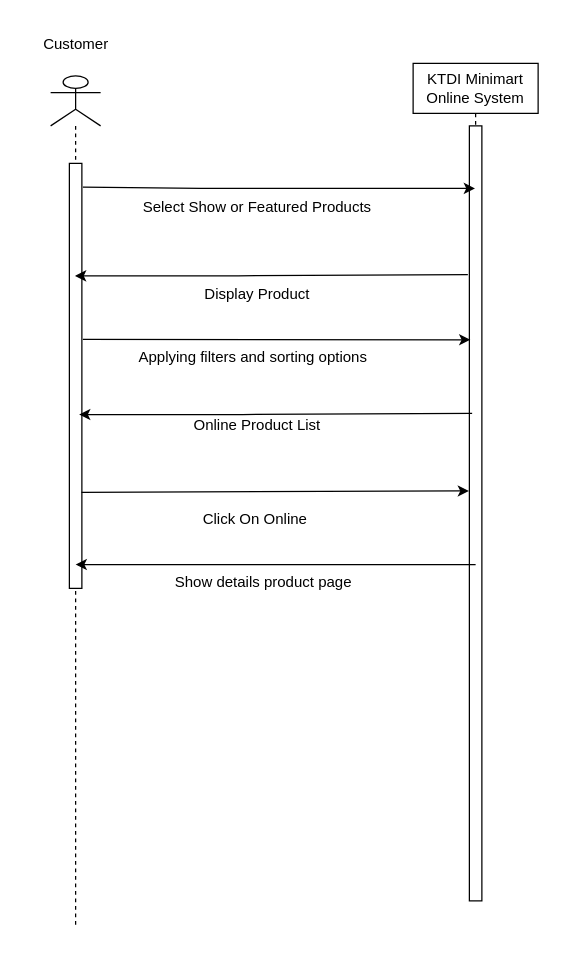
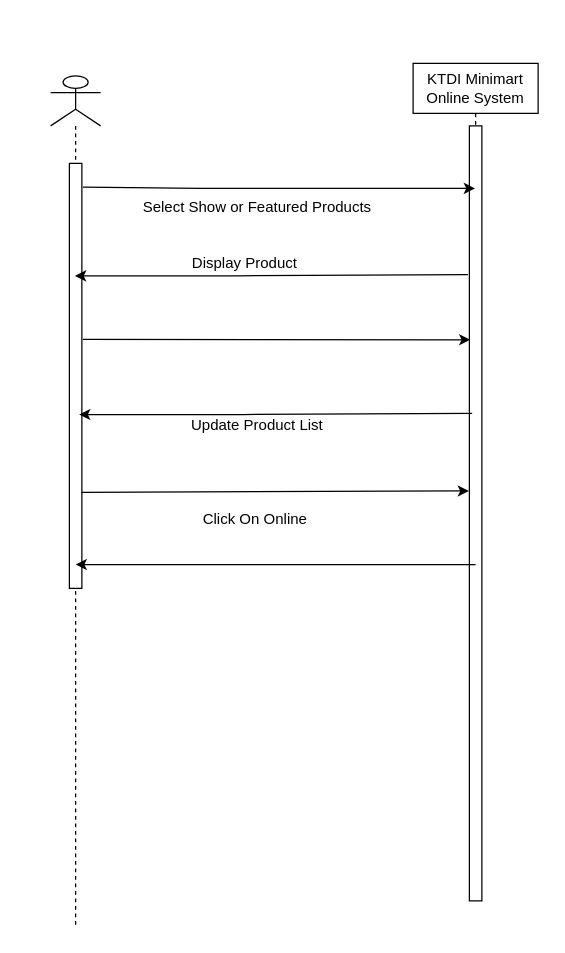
(76, 44) -> none
(257, 294) -> (244, 263)
(257, 357) -> none
(258, 426) -> (258, 426)
(263, 582) -> none
